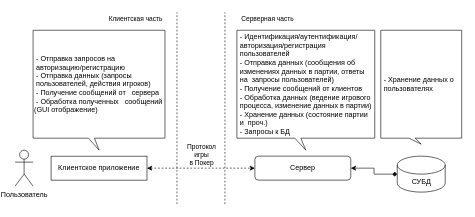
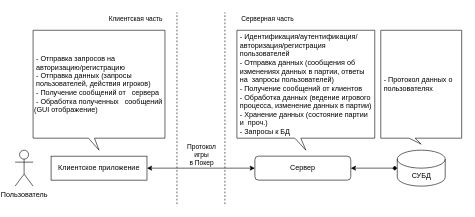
(422, 84) -> (422, 84)
(201, 168) -> (201, 168)
(421, 174) -> (421, 168)
